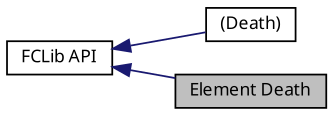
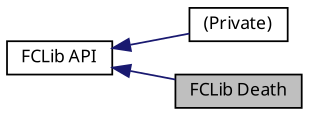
(251, 25) -> (239, 25)
(251, 91) -> (239, 91)
